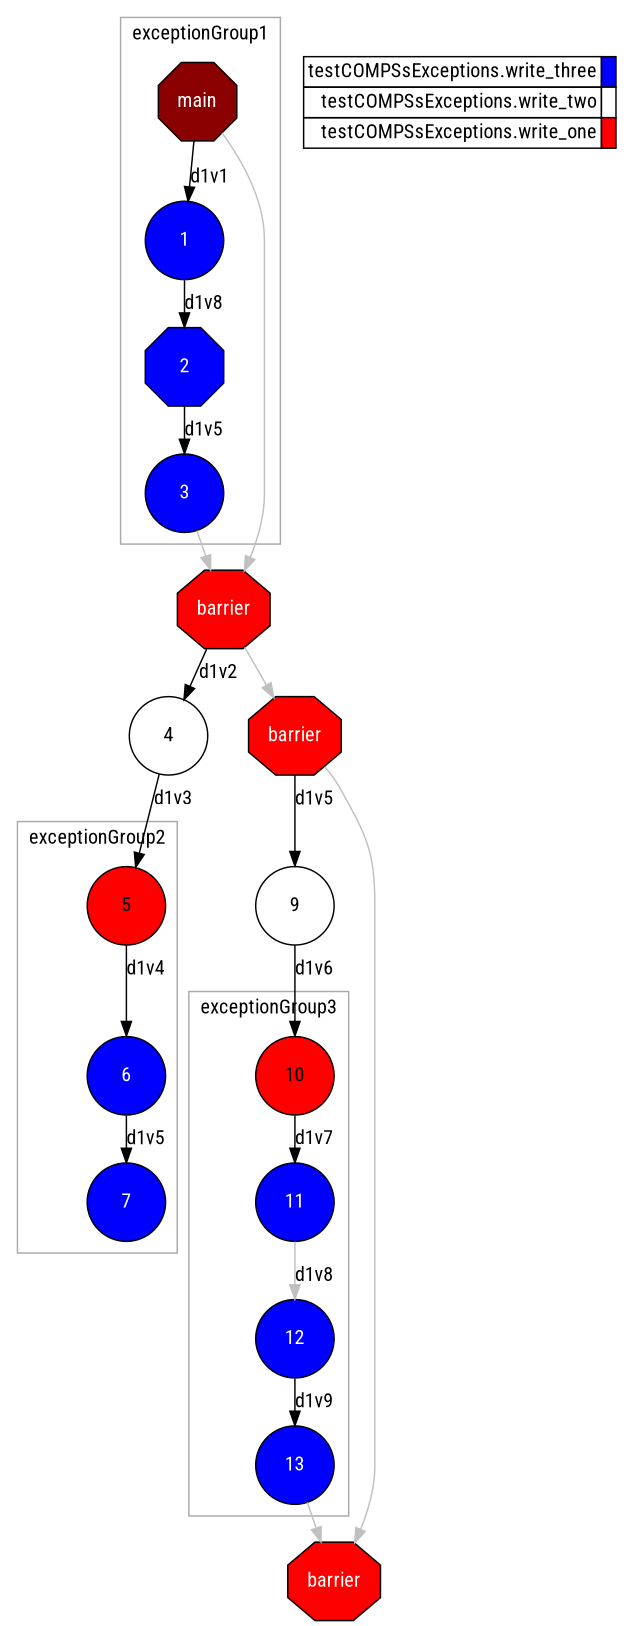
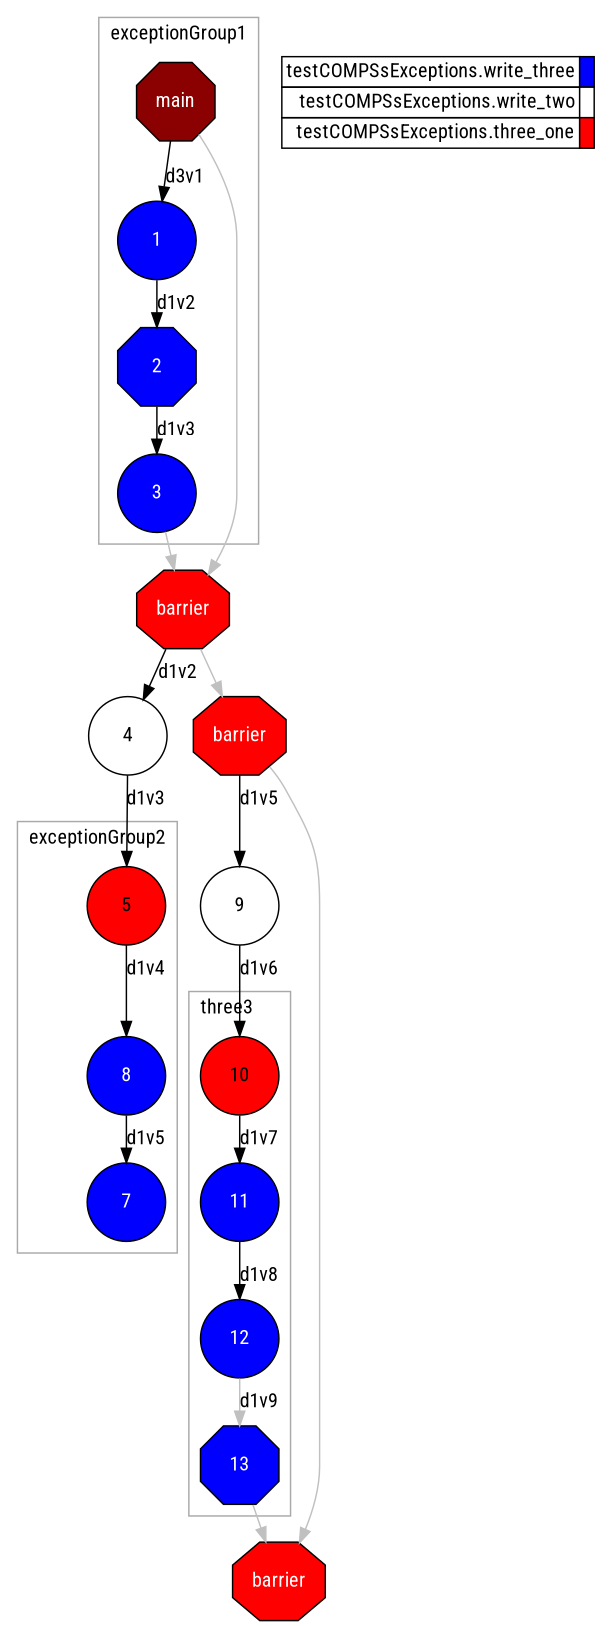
(459, 132) -> (436, 132)
(210, 177) -> (185, 177)
(204, 304) -> (177, 304)
(204, 430) -> (177, 430)
(269, 1008) -> (227, 1008)
(126, 1076) -> (126, 1076)
(295, 1263) -> (240, 1263)
(295, 1395) -> (240, 1395)
(295, 1465) -> (240, 1465)
